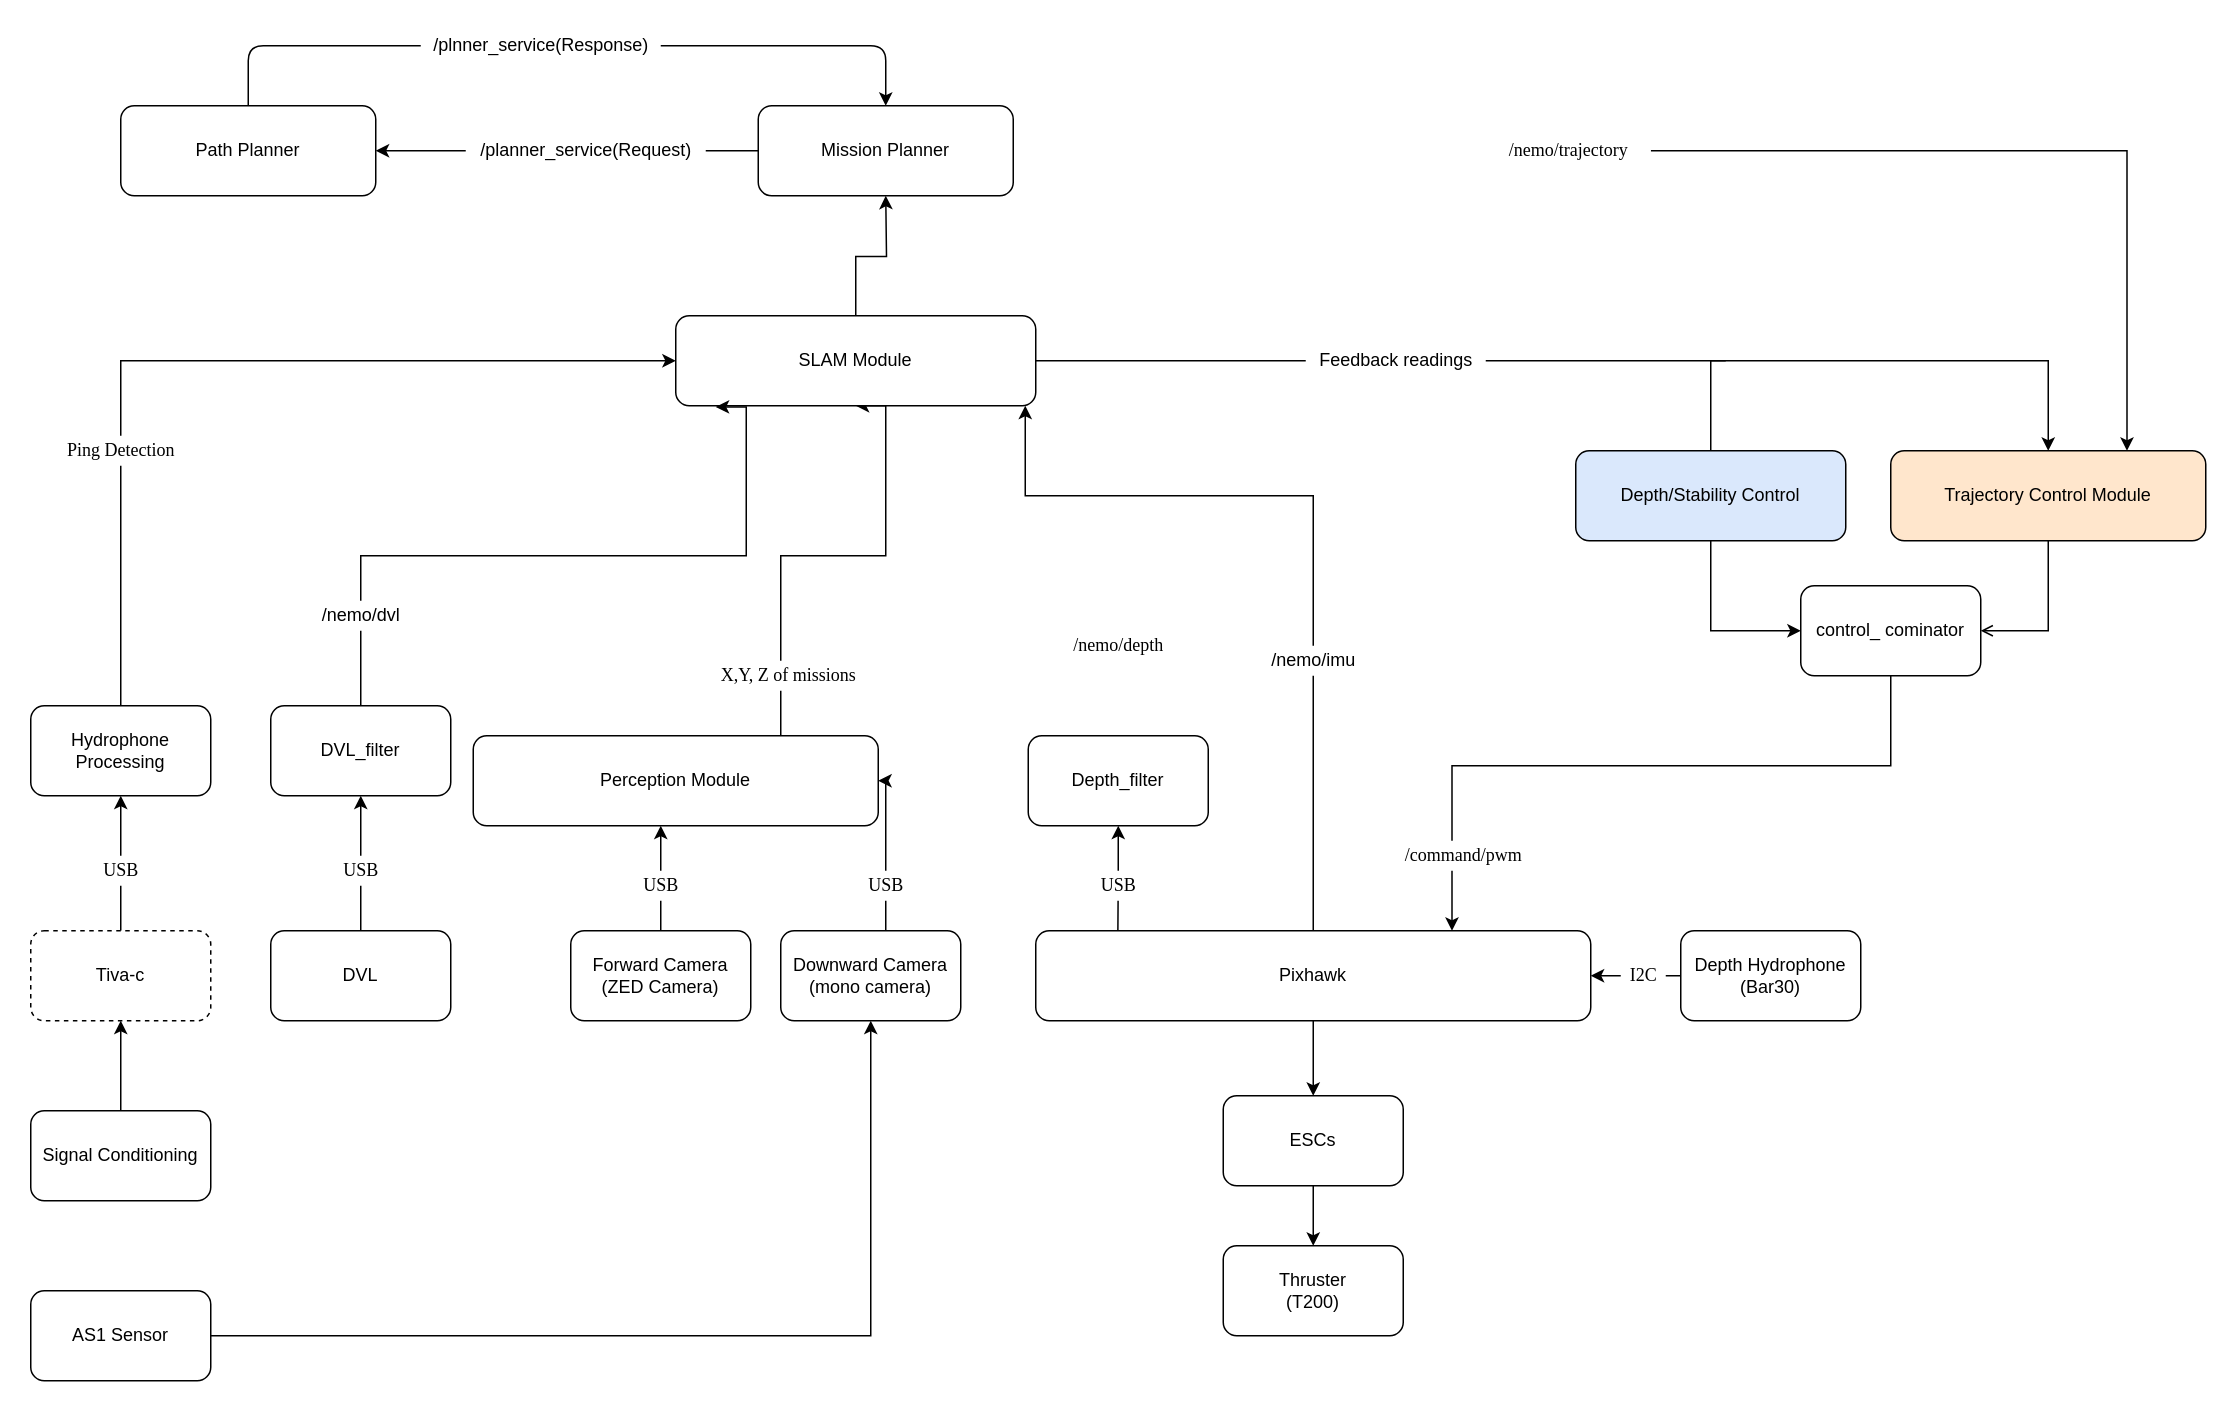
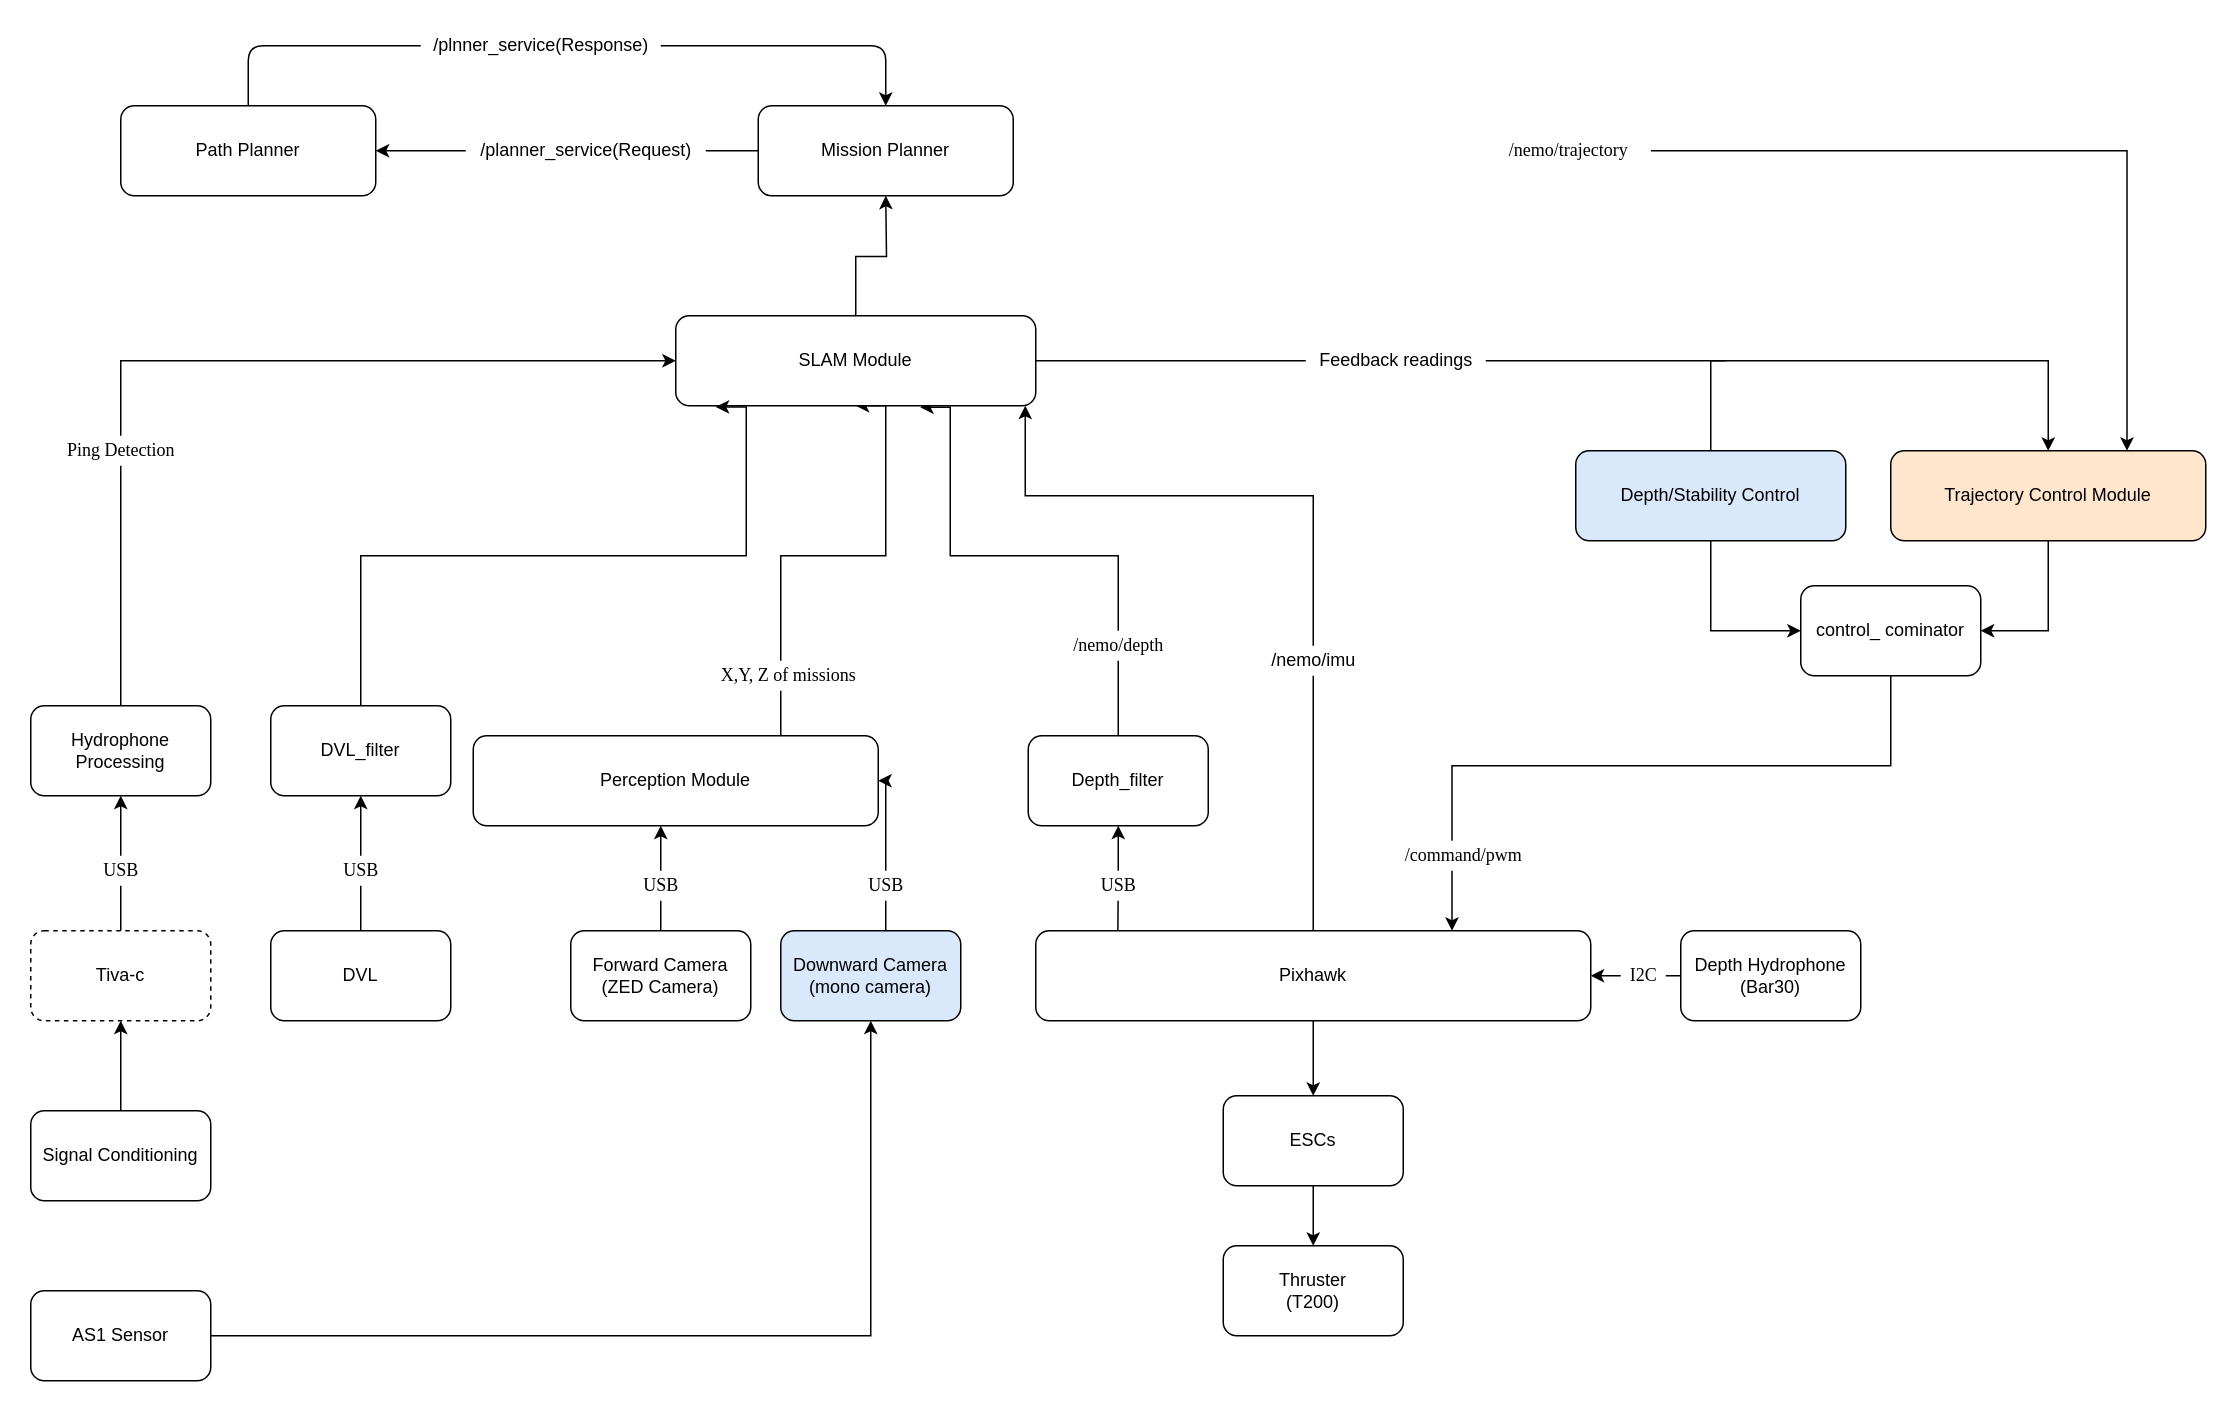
none -> (988, 556)
(361, 616) -> none
(1989, 631) -> (1992, 631)
(871, 976) -> (871, 976)
